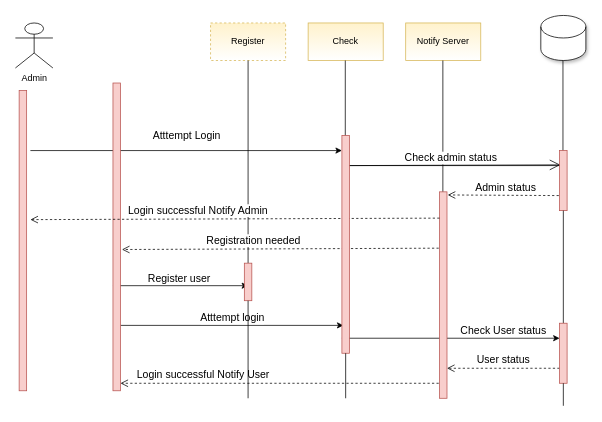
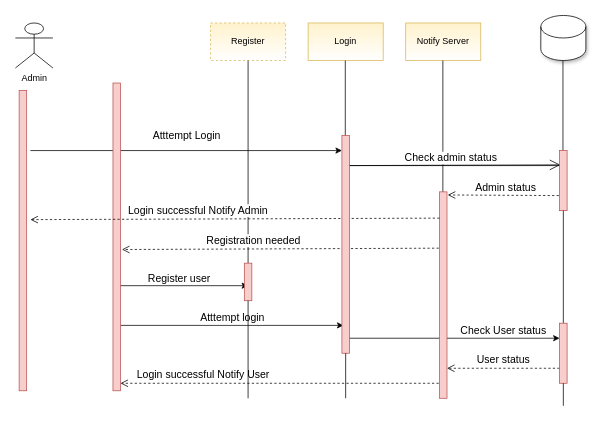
(345, 42) -> (345, 42)
